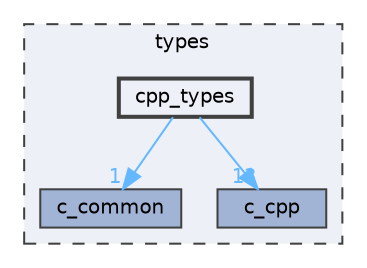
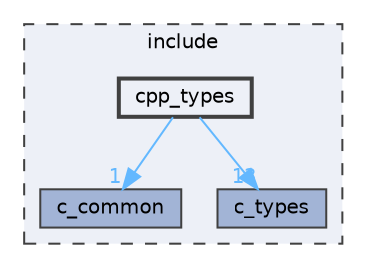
(183, 43) -> (183, 43)
(272, 208) -> (272, 208)
